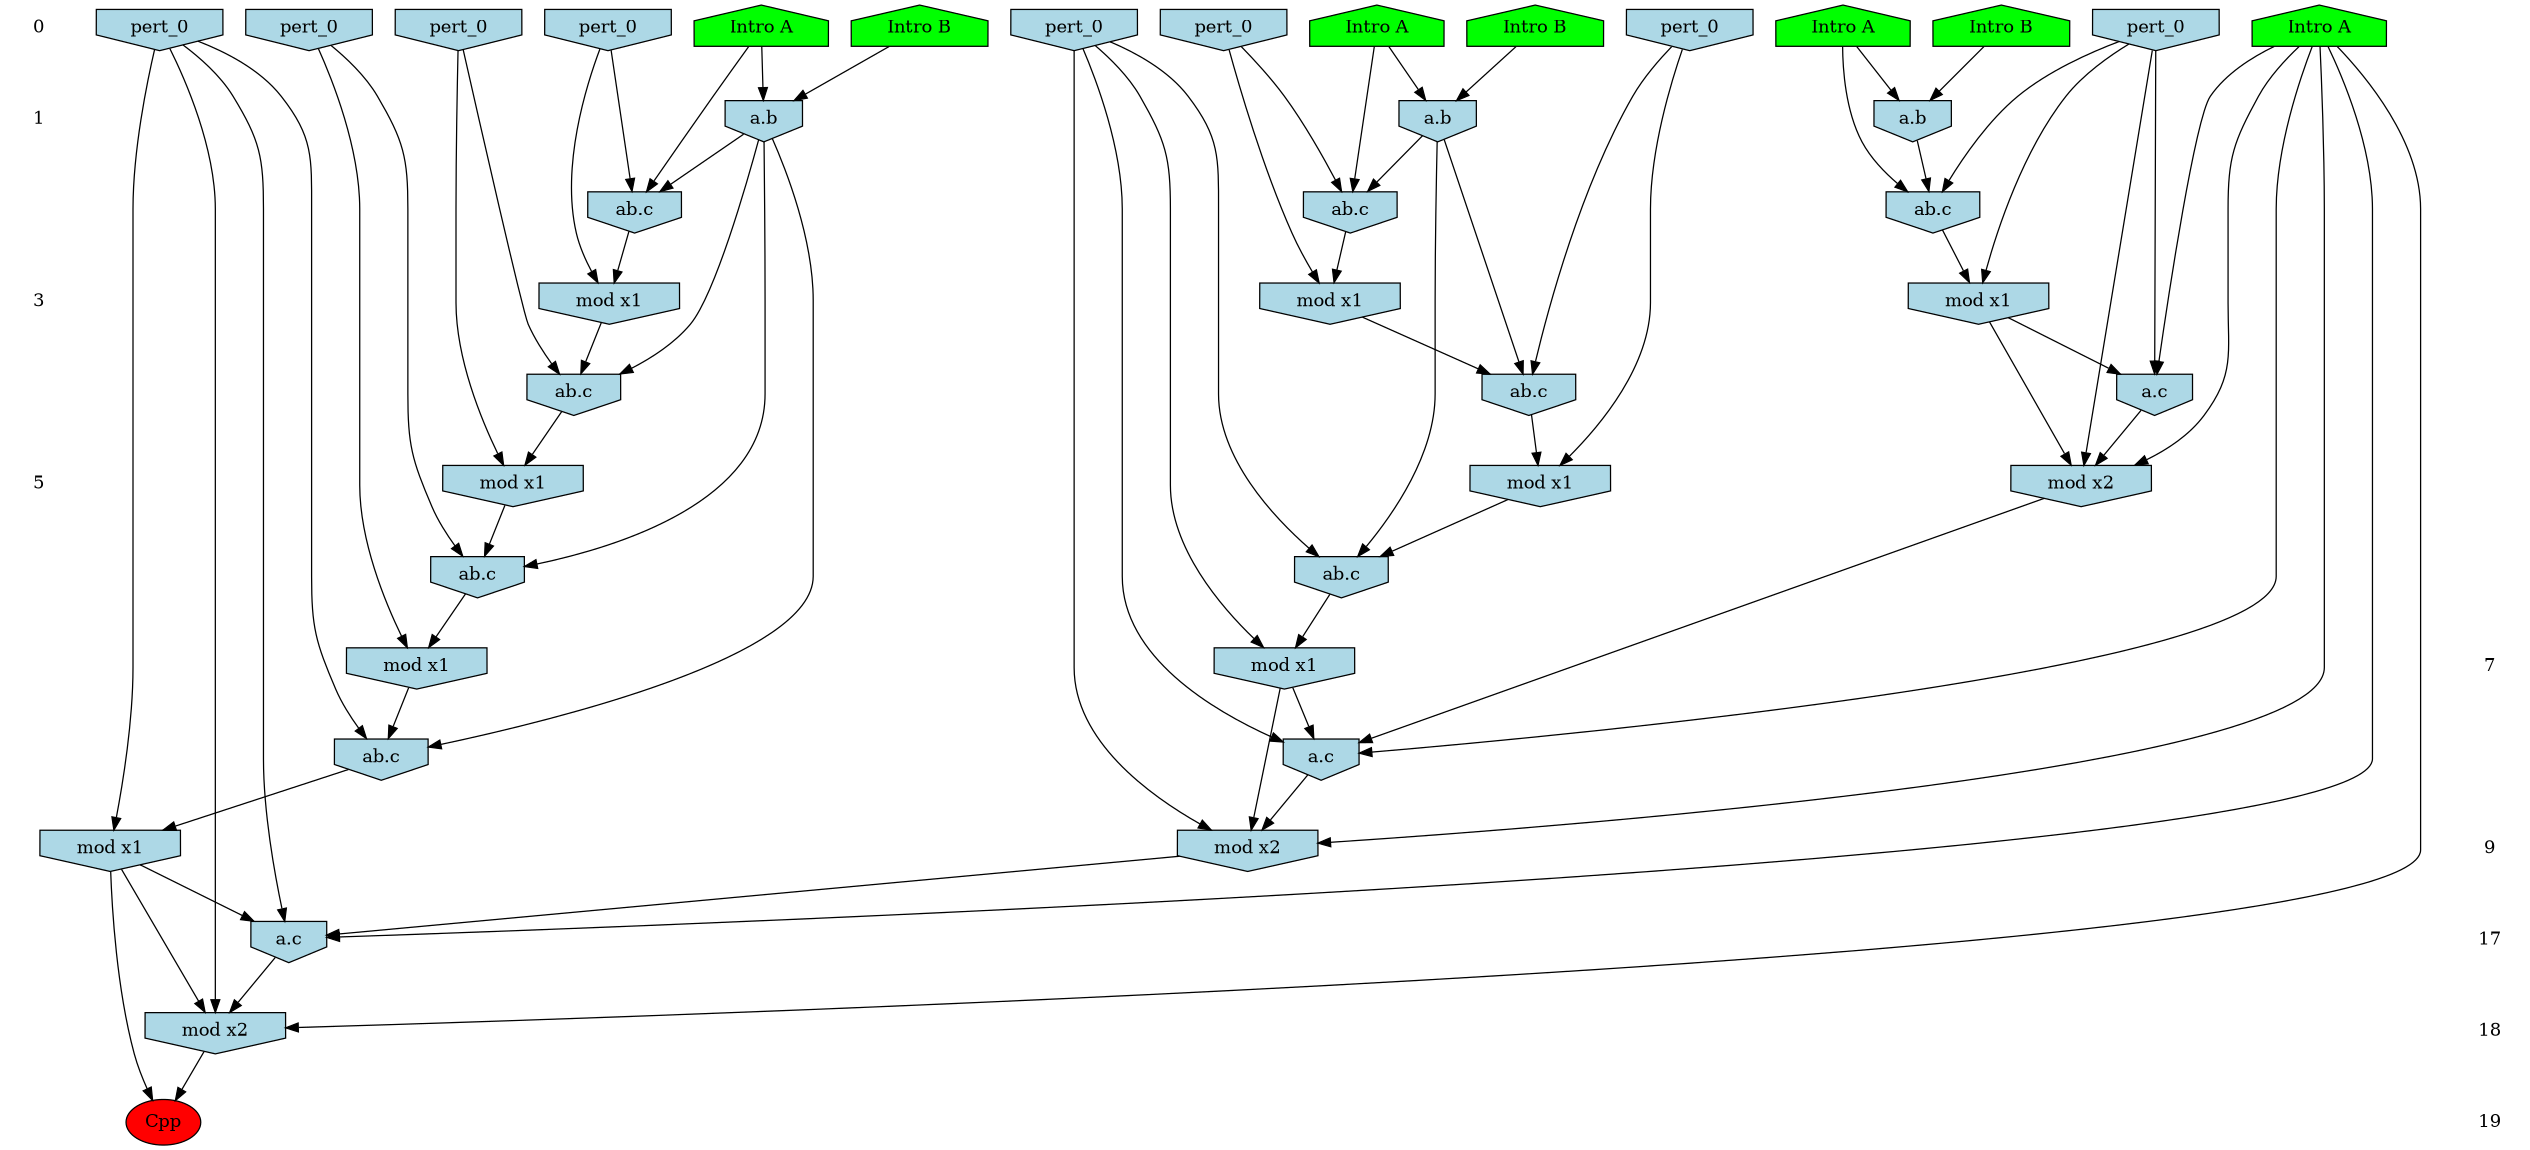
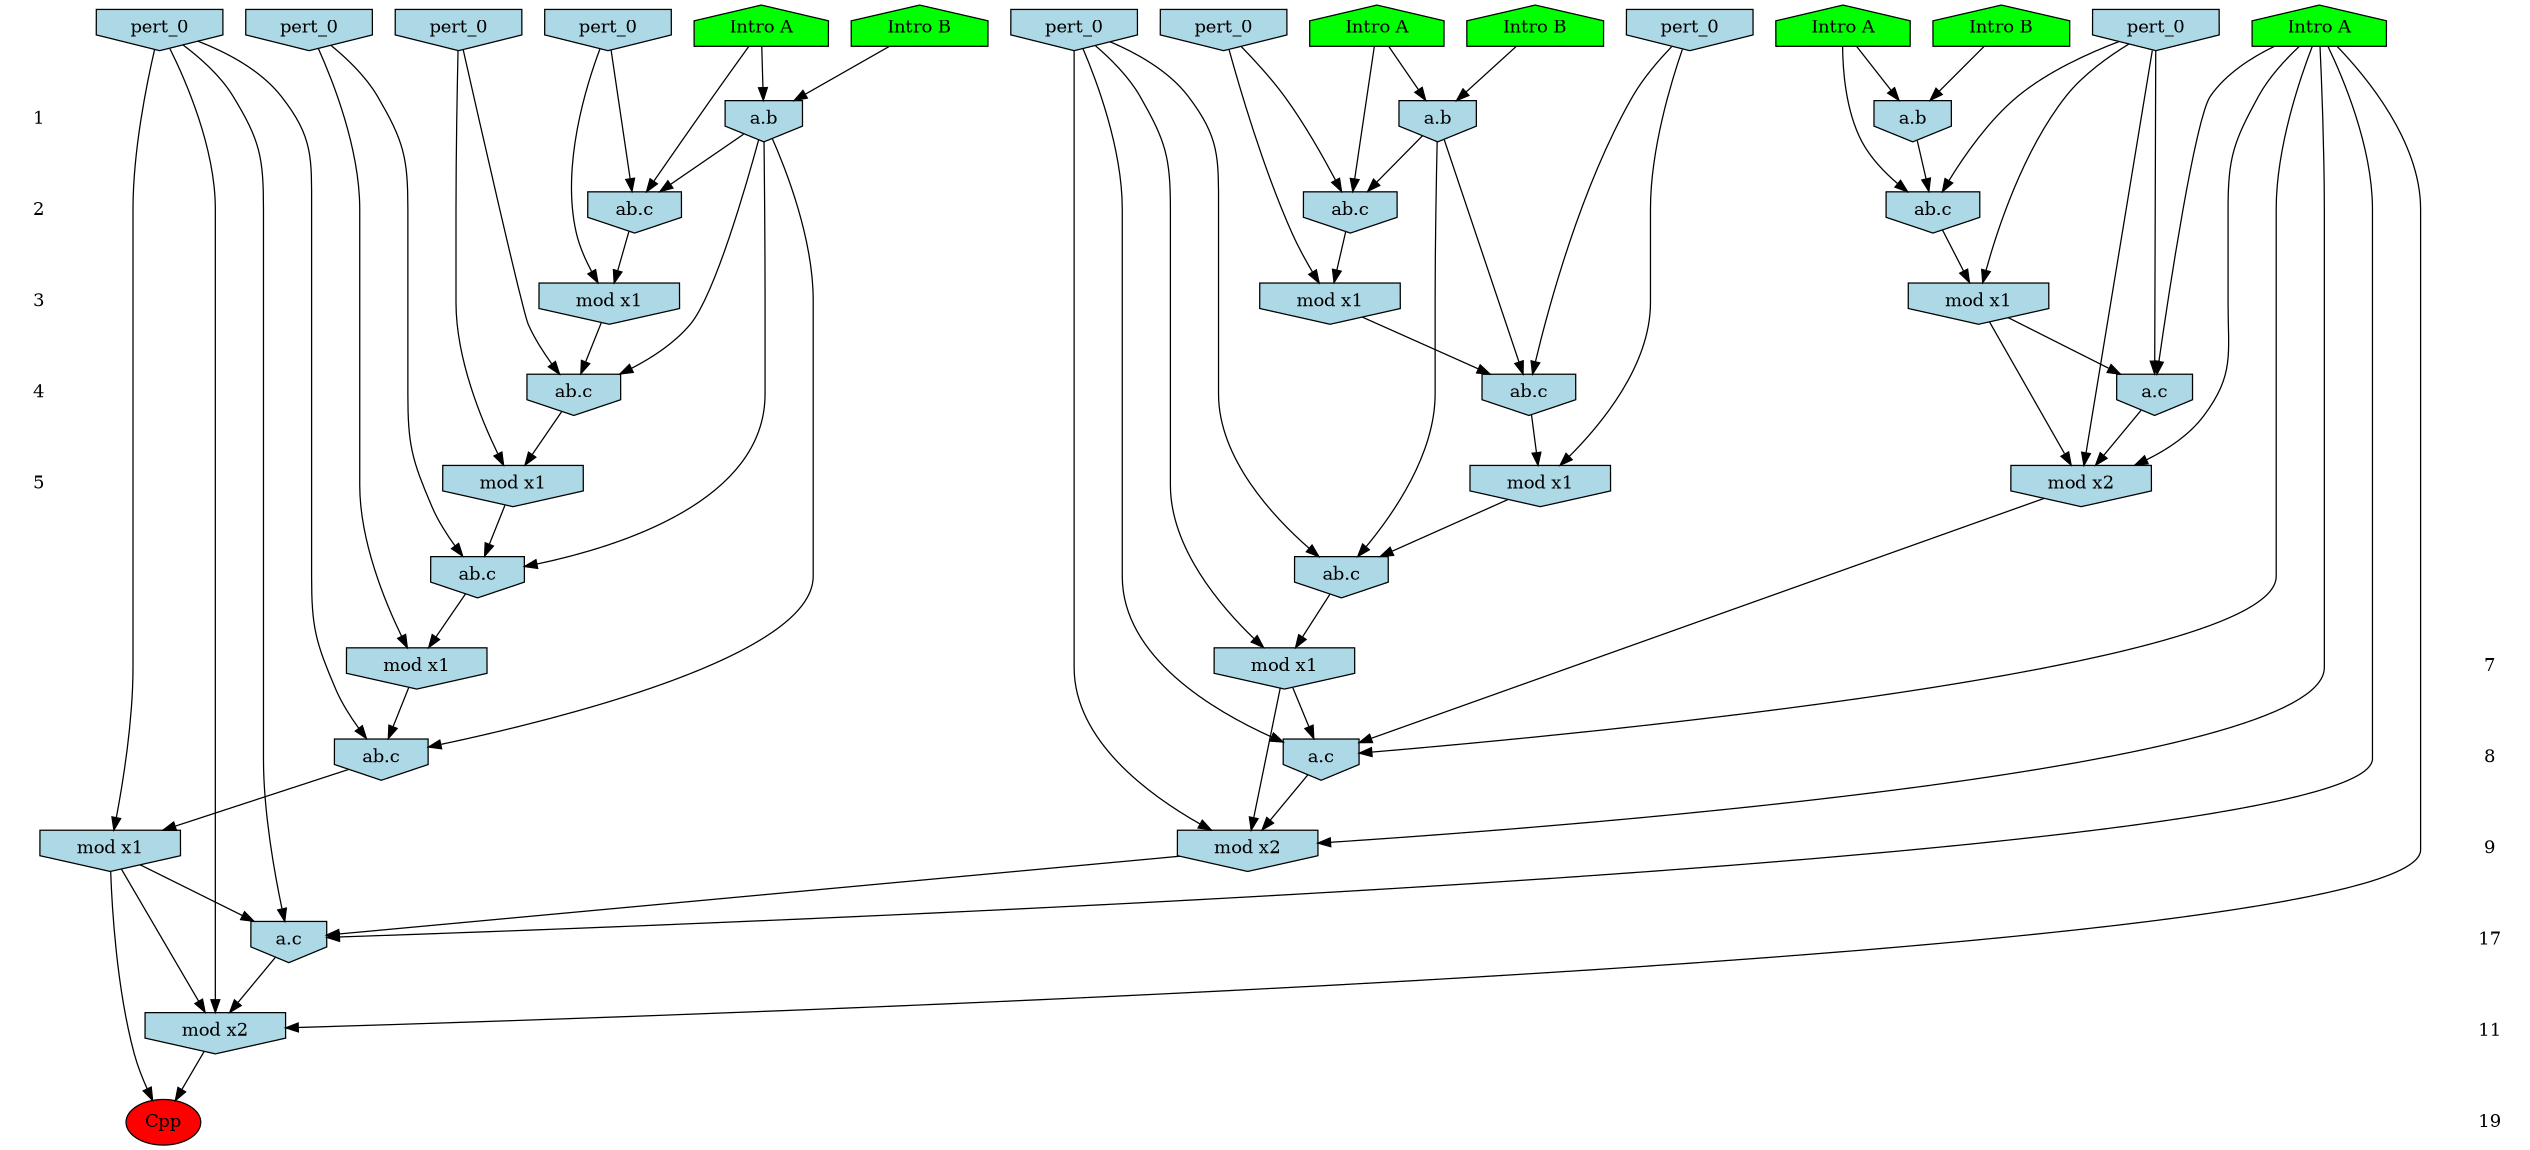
(39, 28) -> none
none -> (39, 210)
none -> (39, 393)
none -> (2490, 757)
(2490, 1031) -> (2490, 1031)
